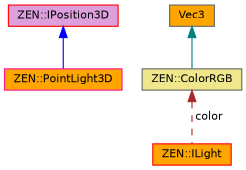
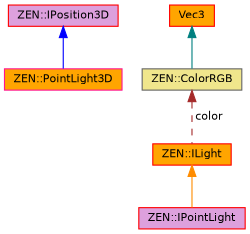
(192, 16) -> (192, 16)
none -> (192, 218)
